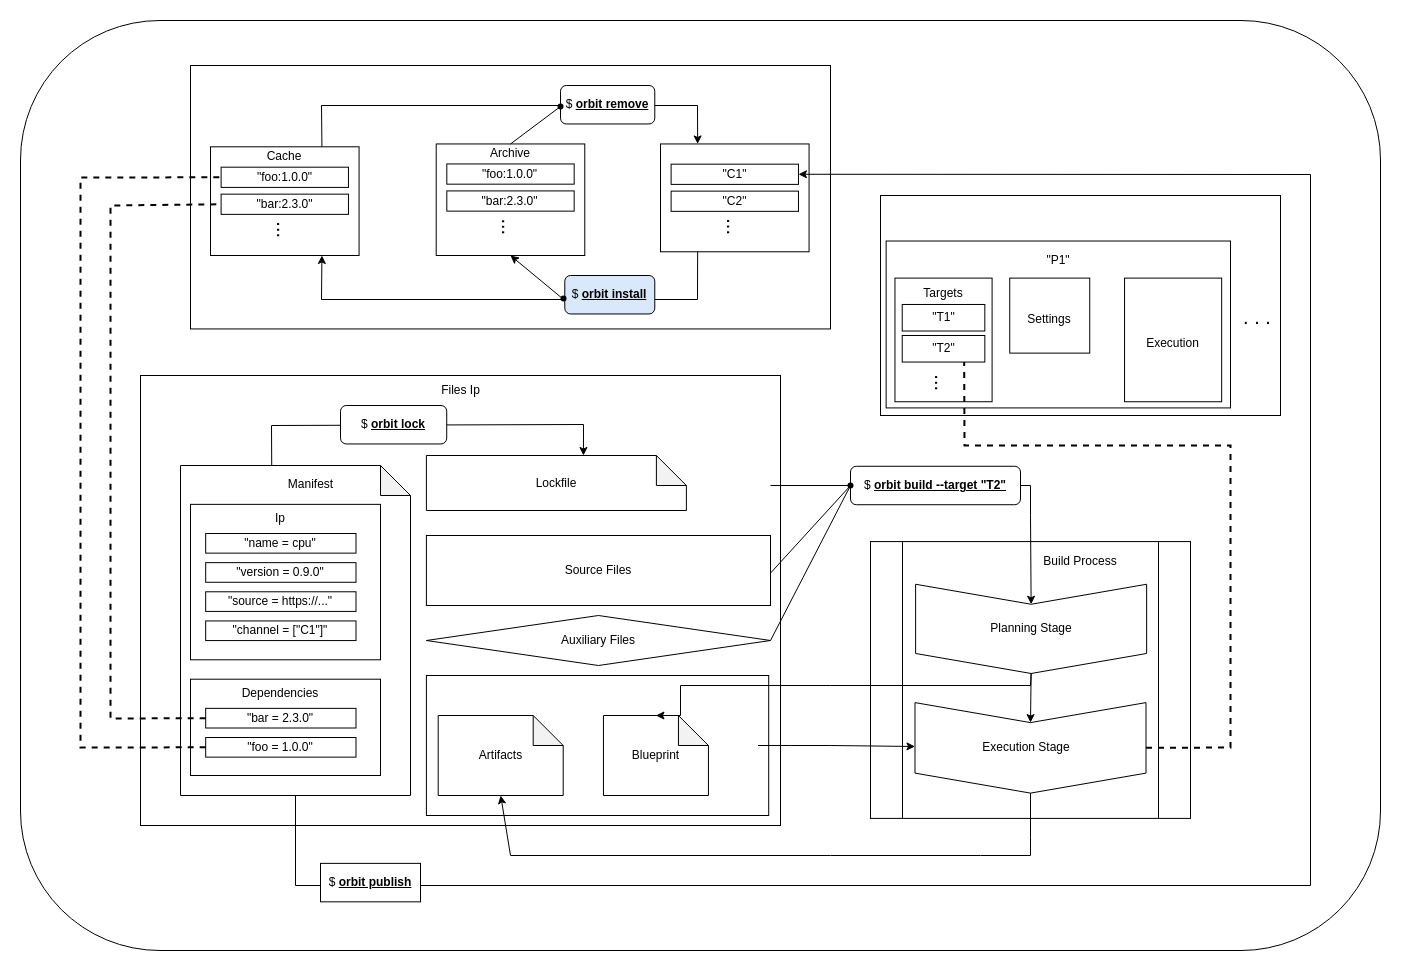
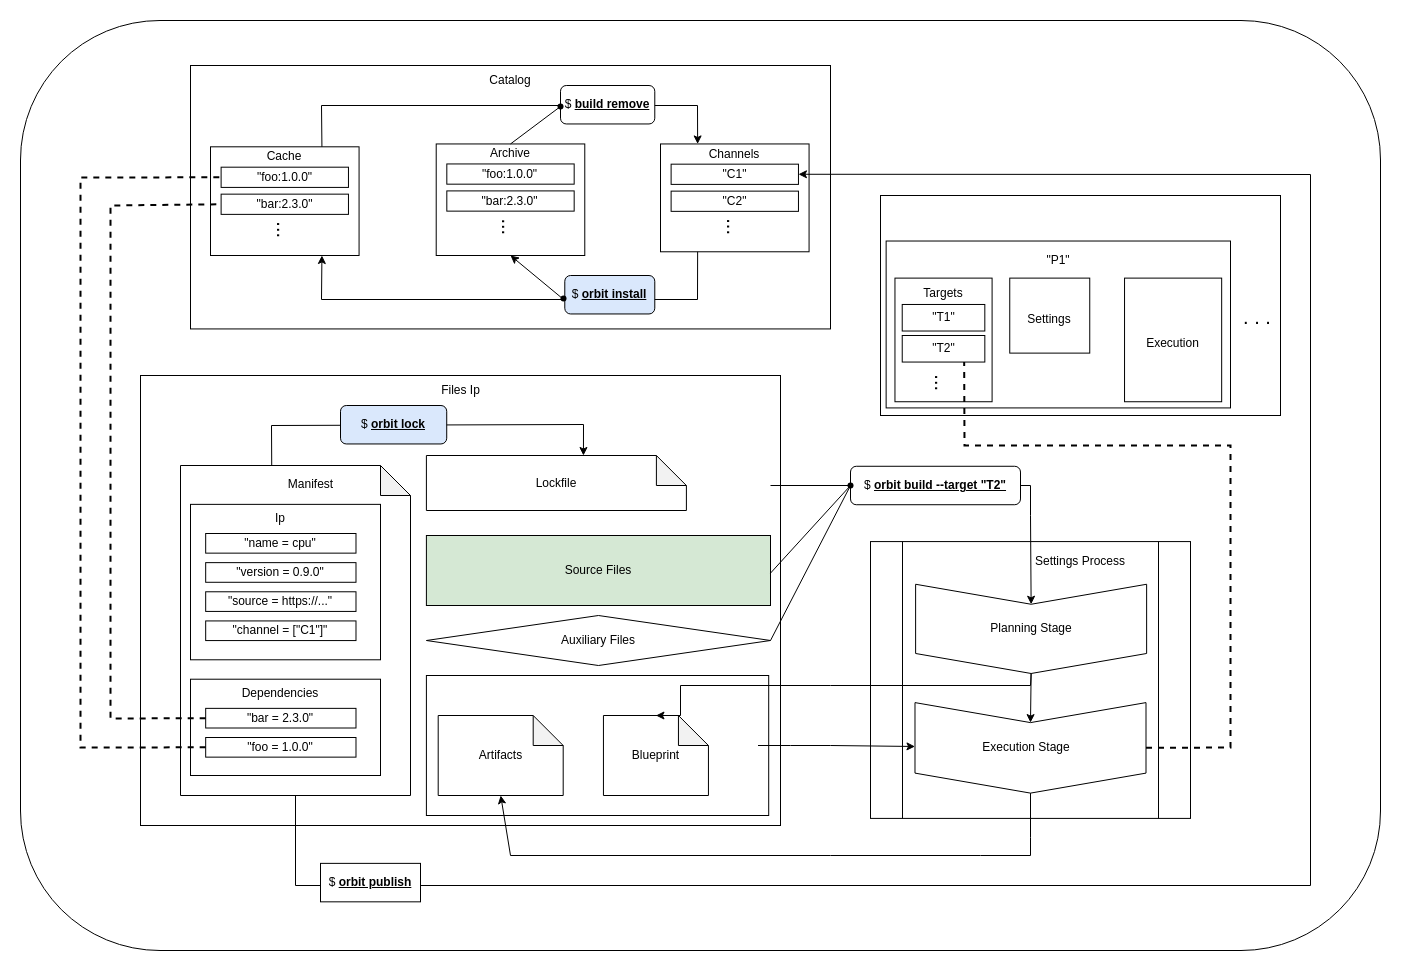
none -> (510, 81)
(608, 105) -> (608, 105)
none -> (735, 154)
(394, 425) -> (394, 425)
(1081, 562) -> (1081, 562)
(598, 571) -> (598, 571)
